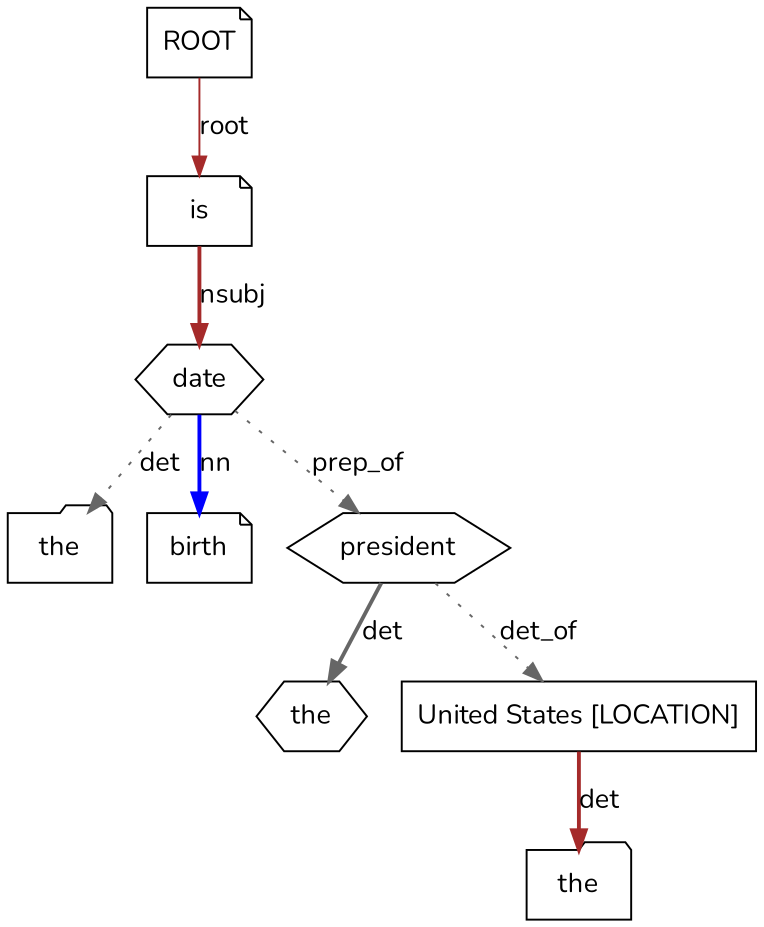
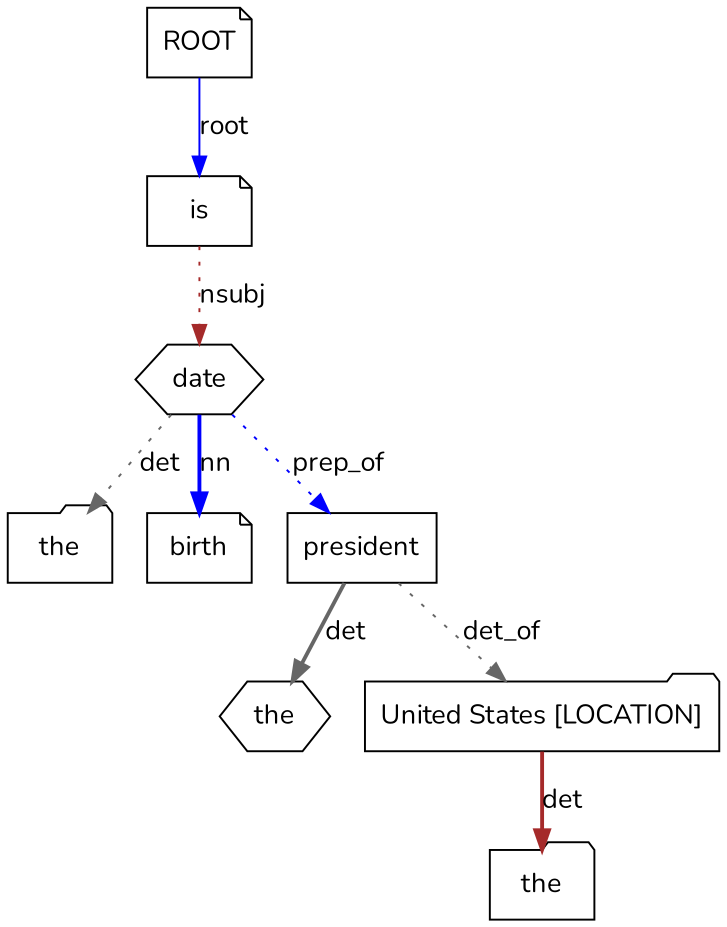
(199, 117) -> (199, 117)
(199, 286) -> (199, 286)
(289, 456) -> (274, 457)
(399, 548) -> (362, 548)
(579, 716) -> (542, 716)
